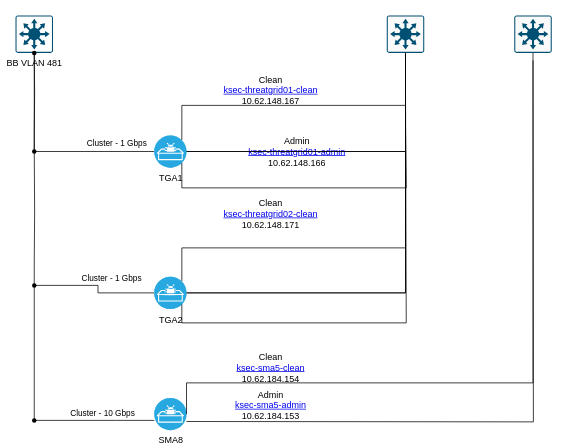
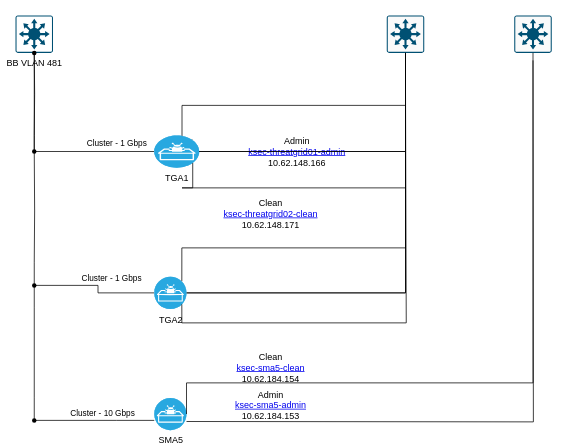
(270, 90) -> none
(170, 152) -> (177, 152)
(171, 441) -> (171, 441)
